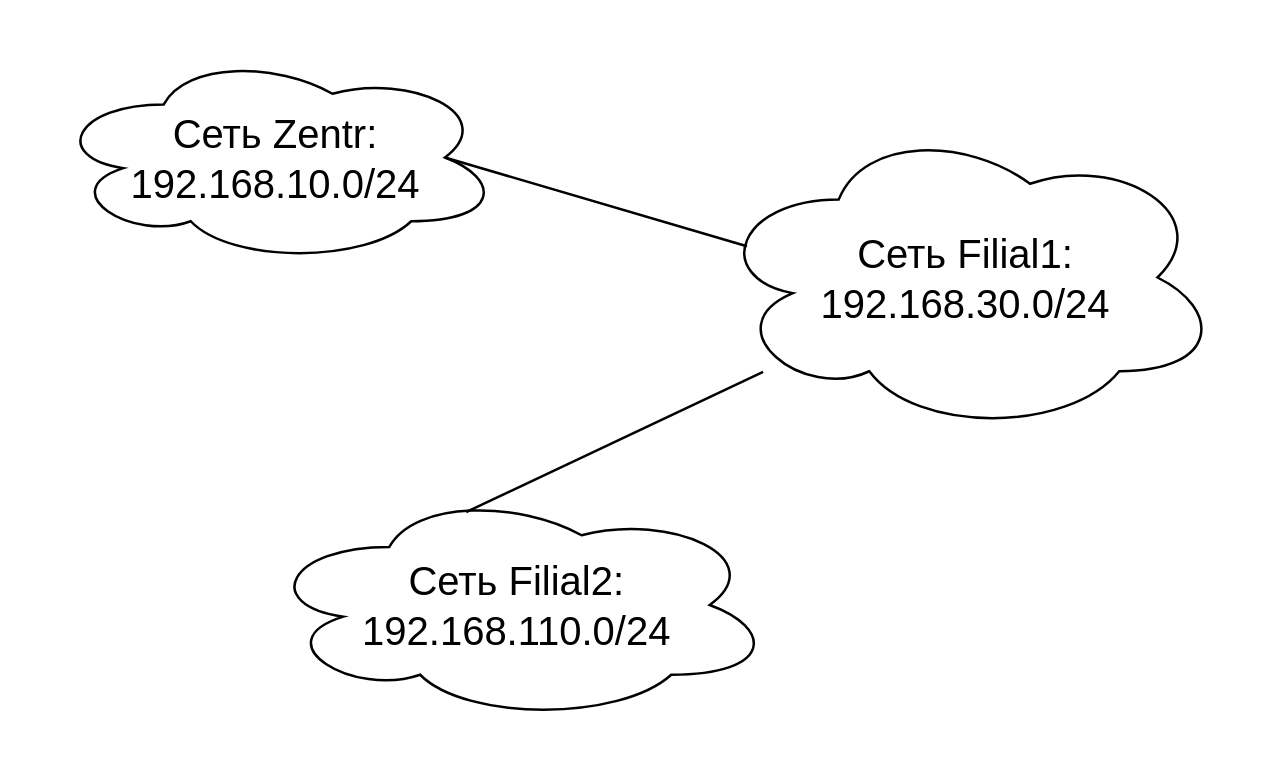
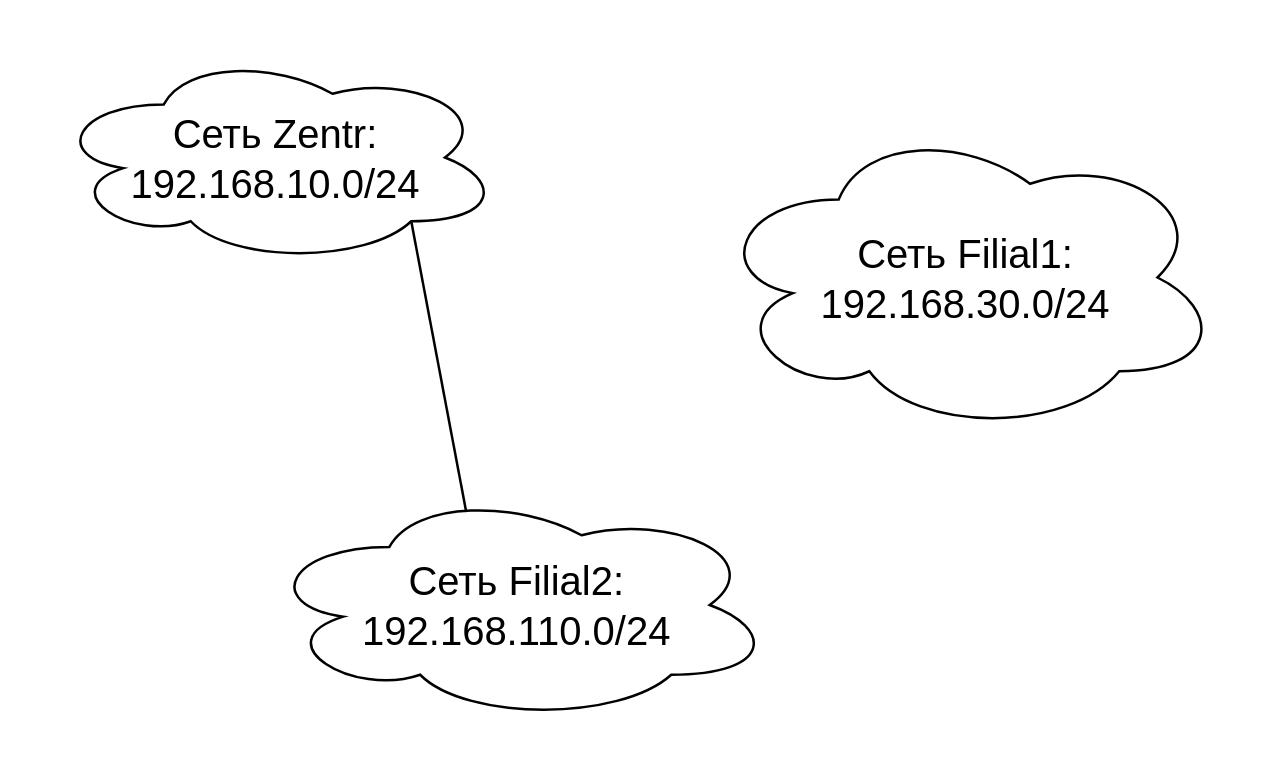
(597, 202) -> none
(615, 442) -> (438, 365)
